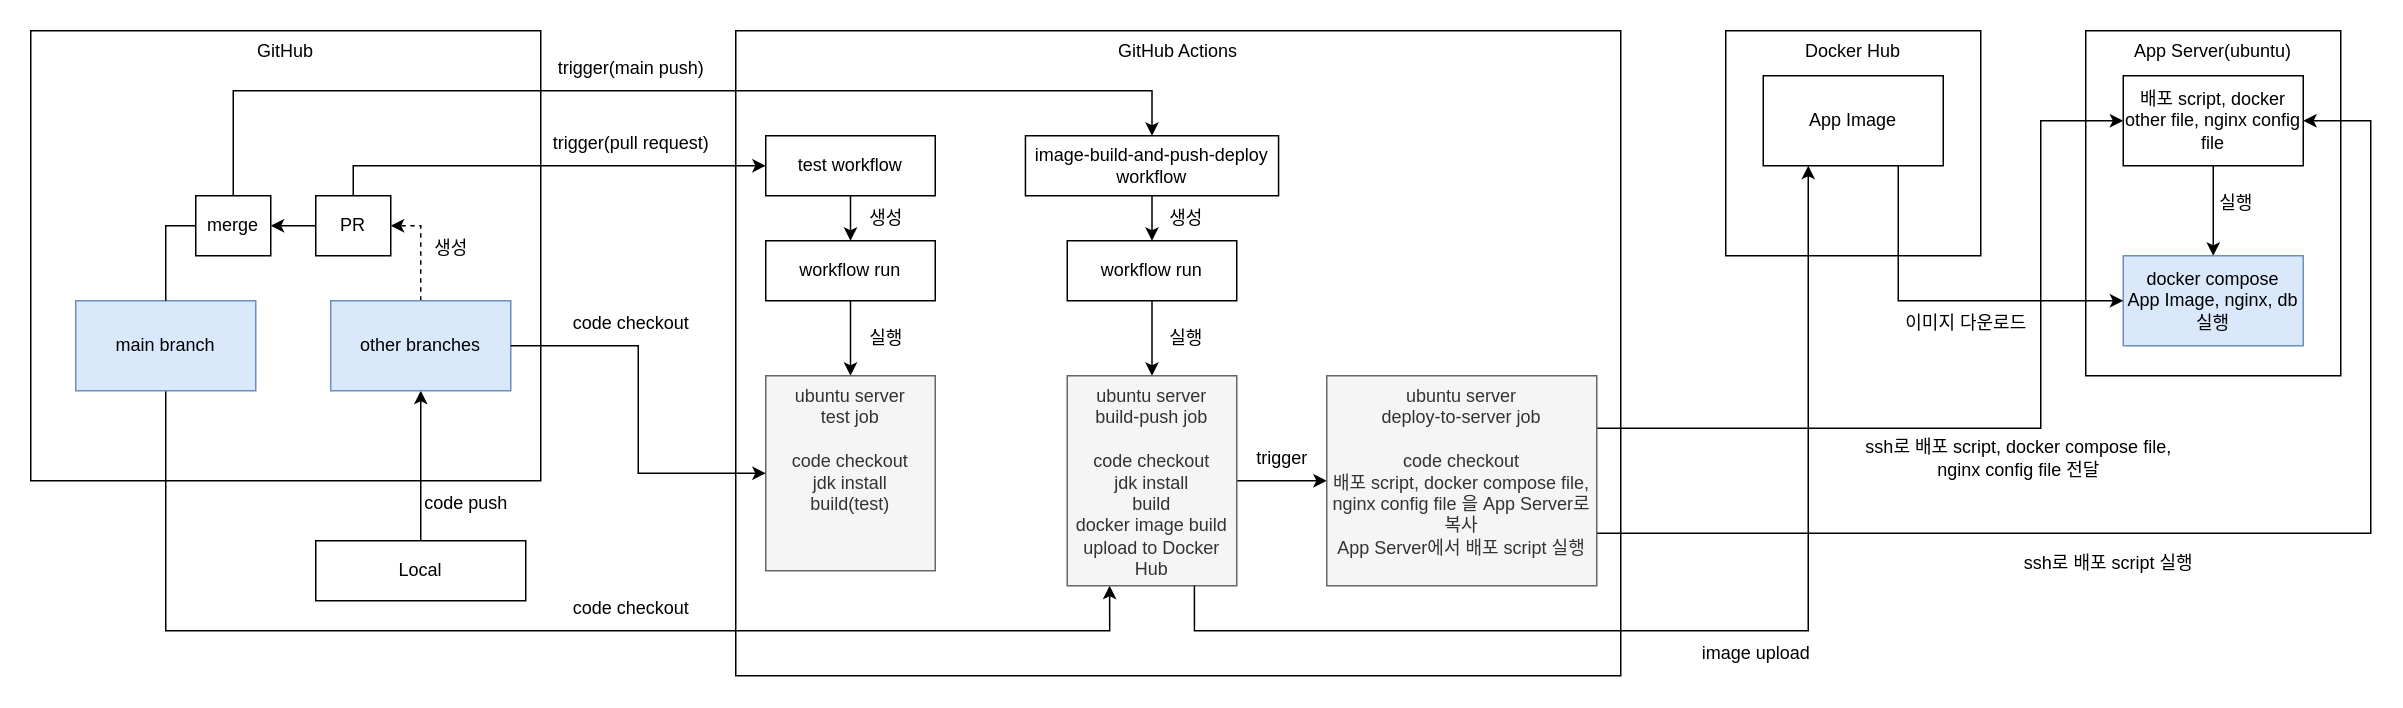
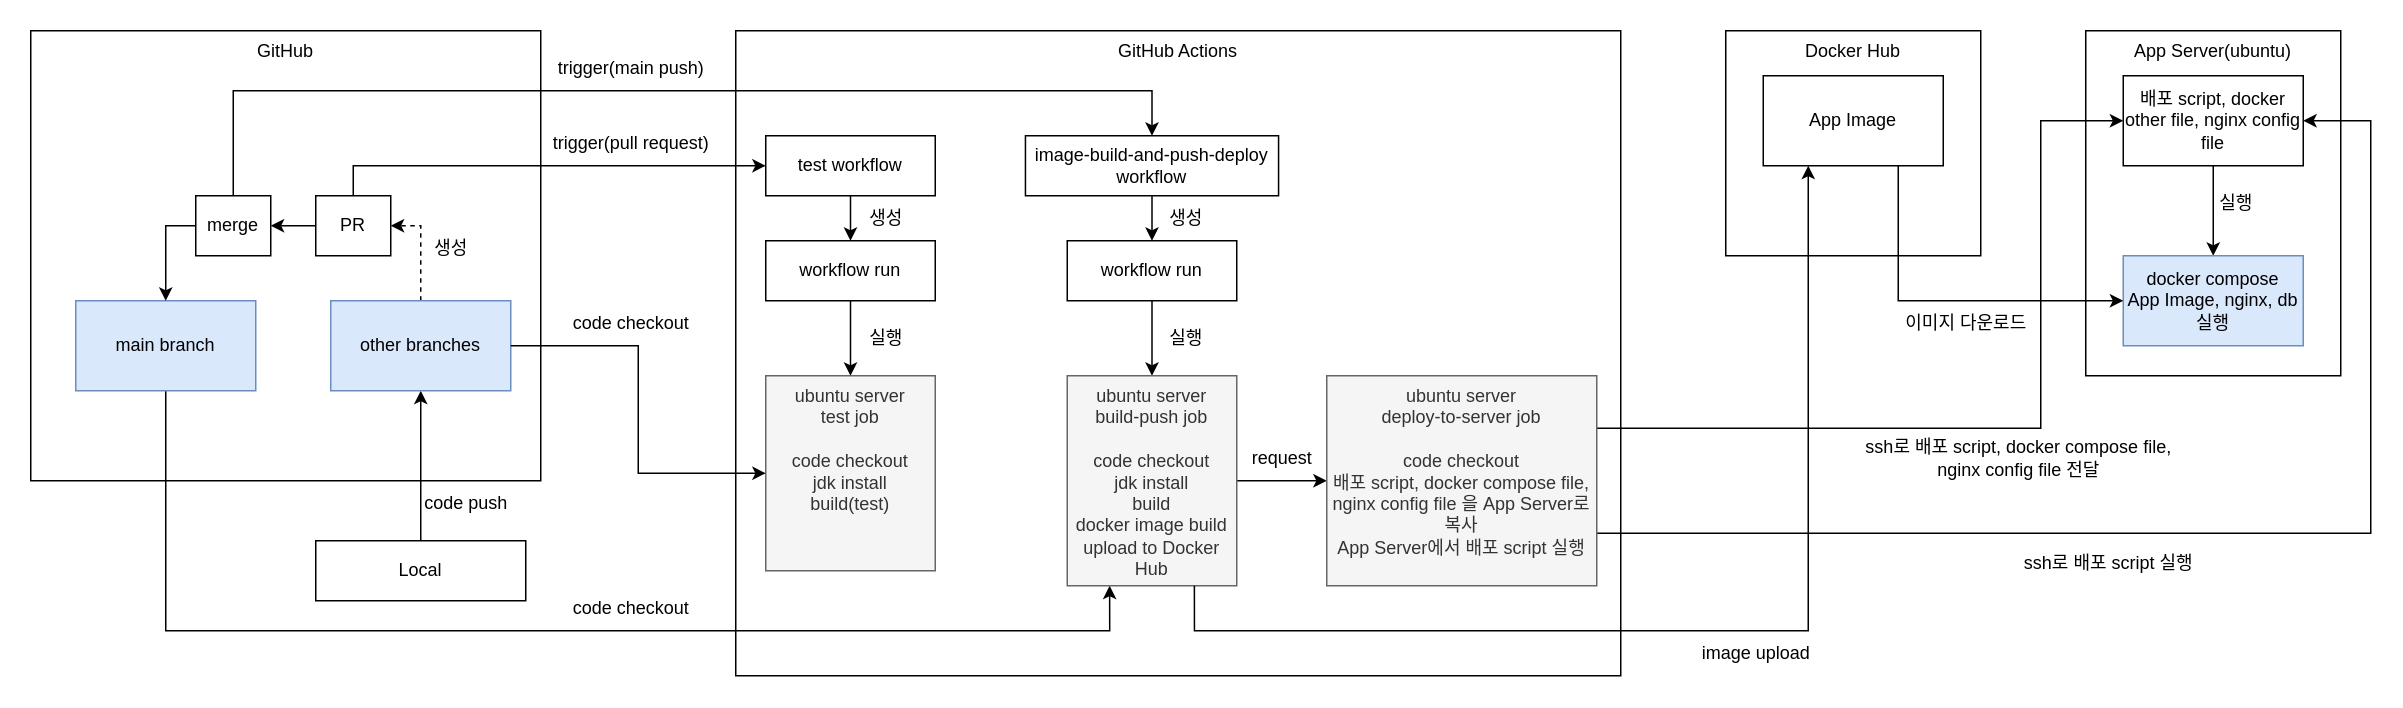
(166, 293) -> (166, 289)
(1283, 458) -> (1283, 458)
